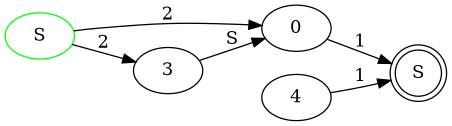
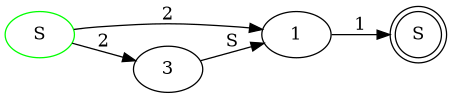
(296, 28) -> (296, 35)
(296, 98) -> none
